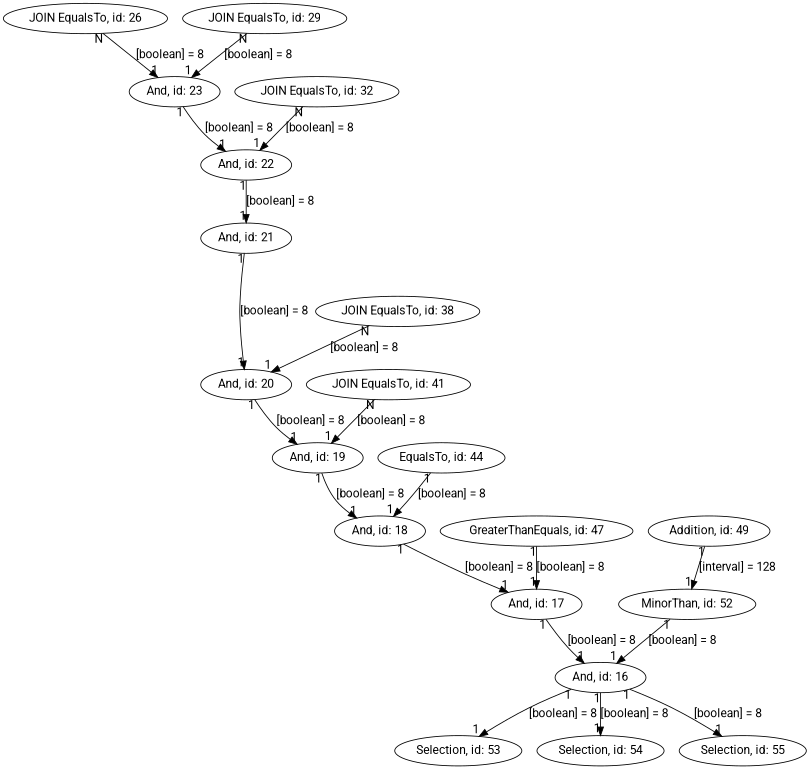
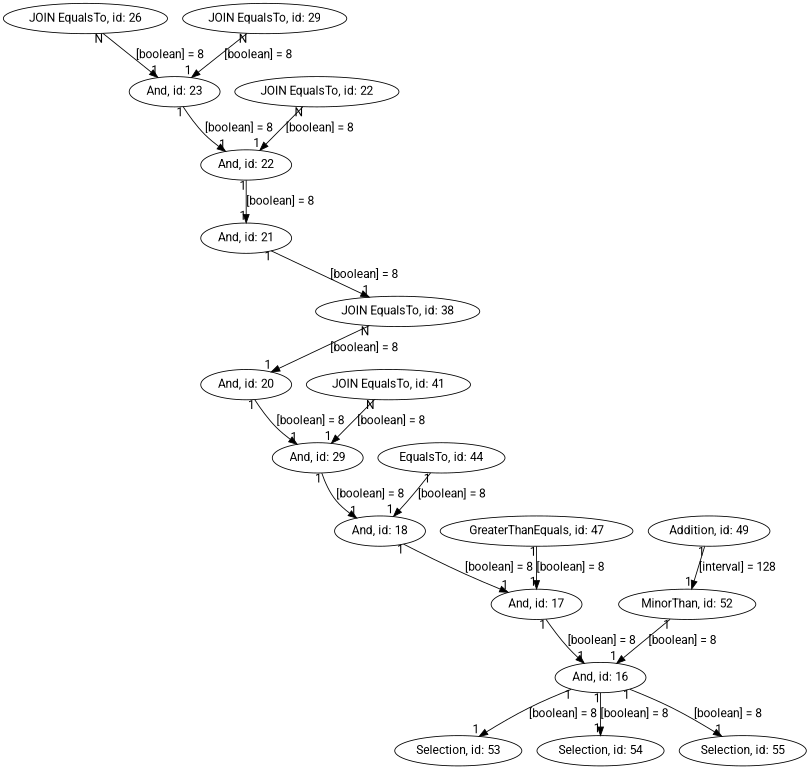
(317, 92) -> (317, 92)
(240, 307) -> (316, 272)
(318, 458) -> (318, 458)
